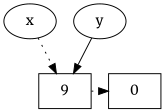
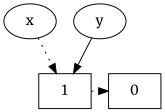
(65, 91) -> (65, 91)
